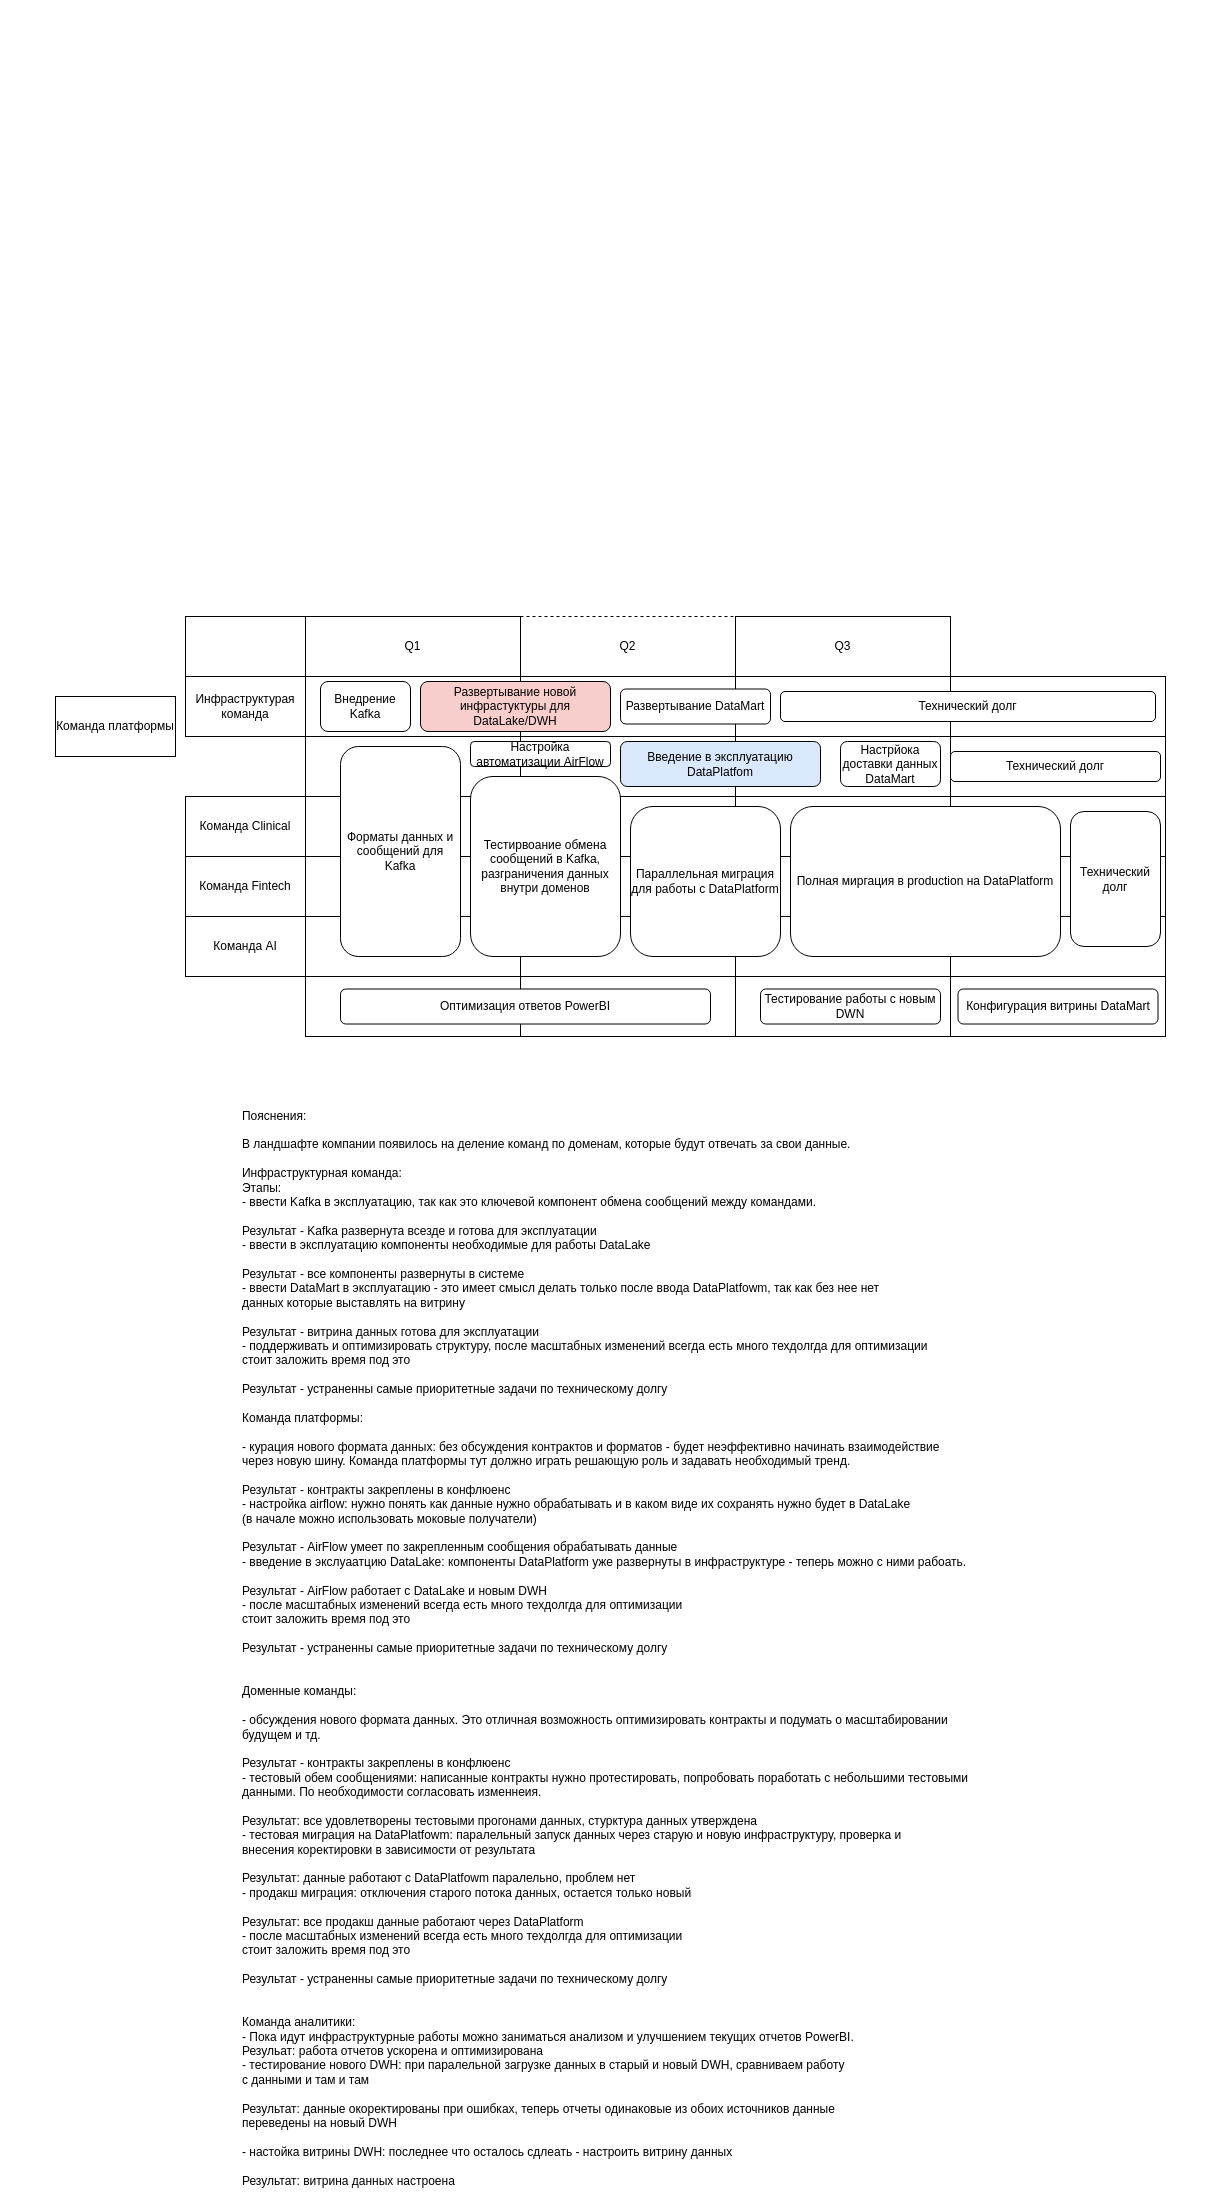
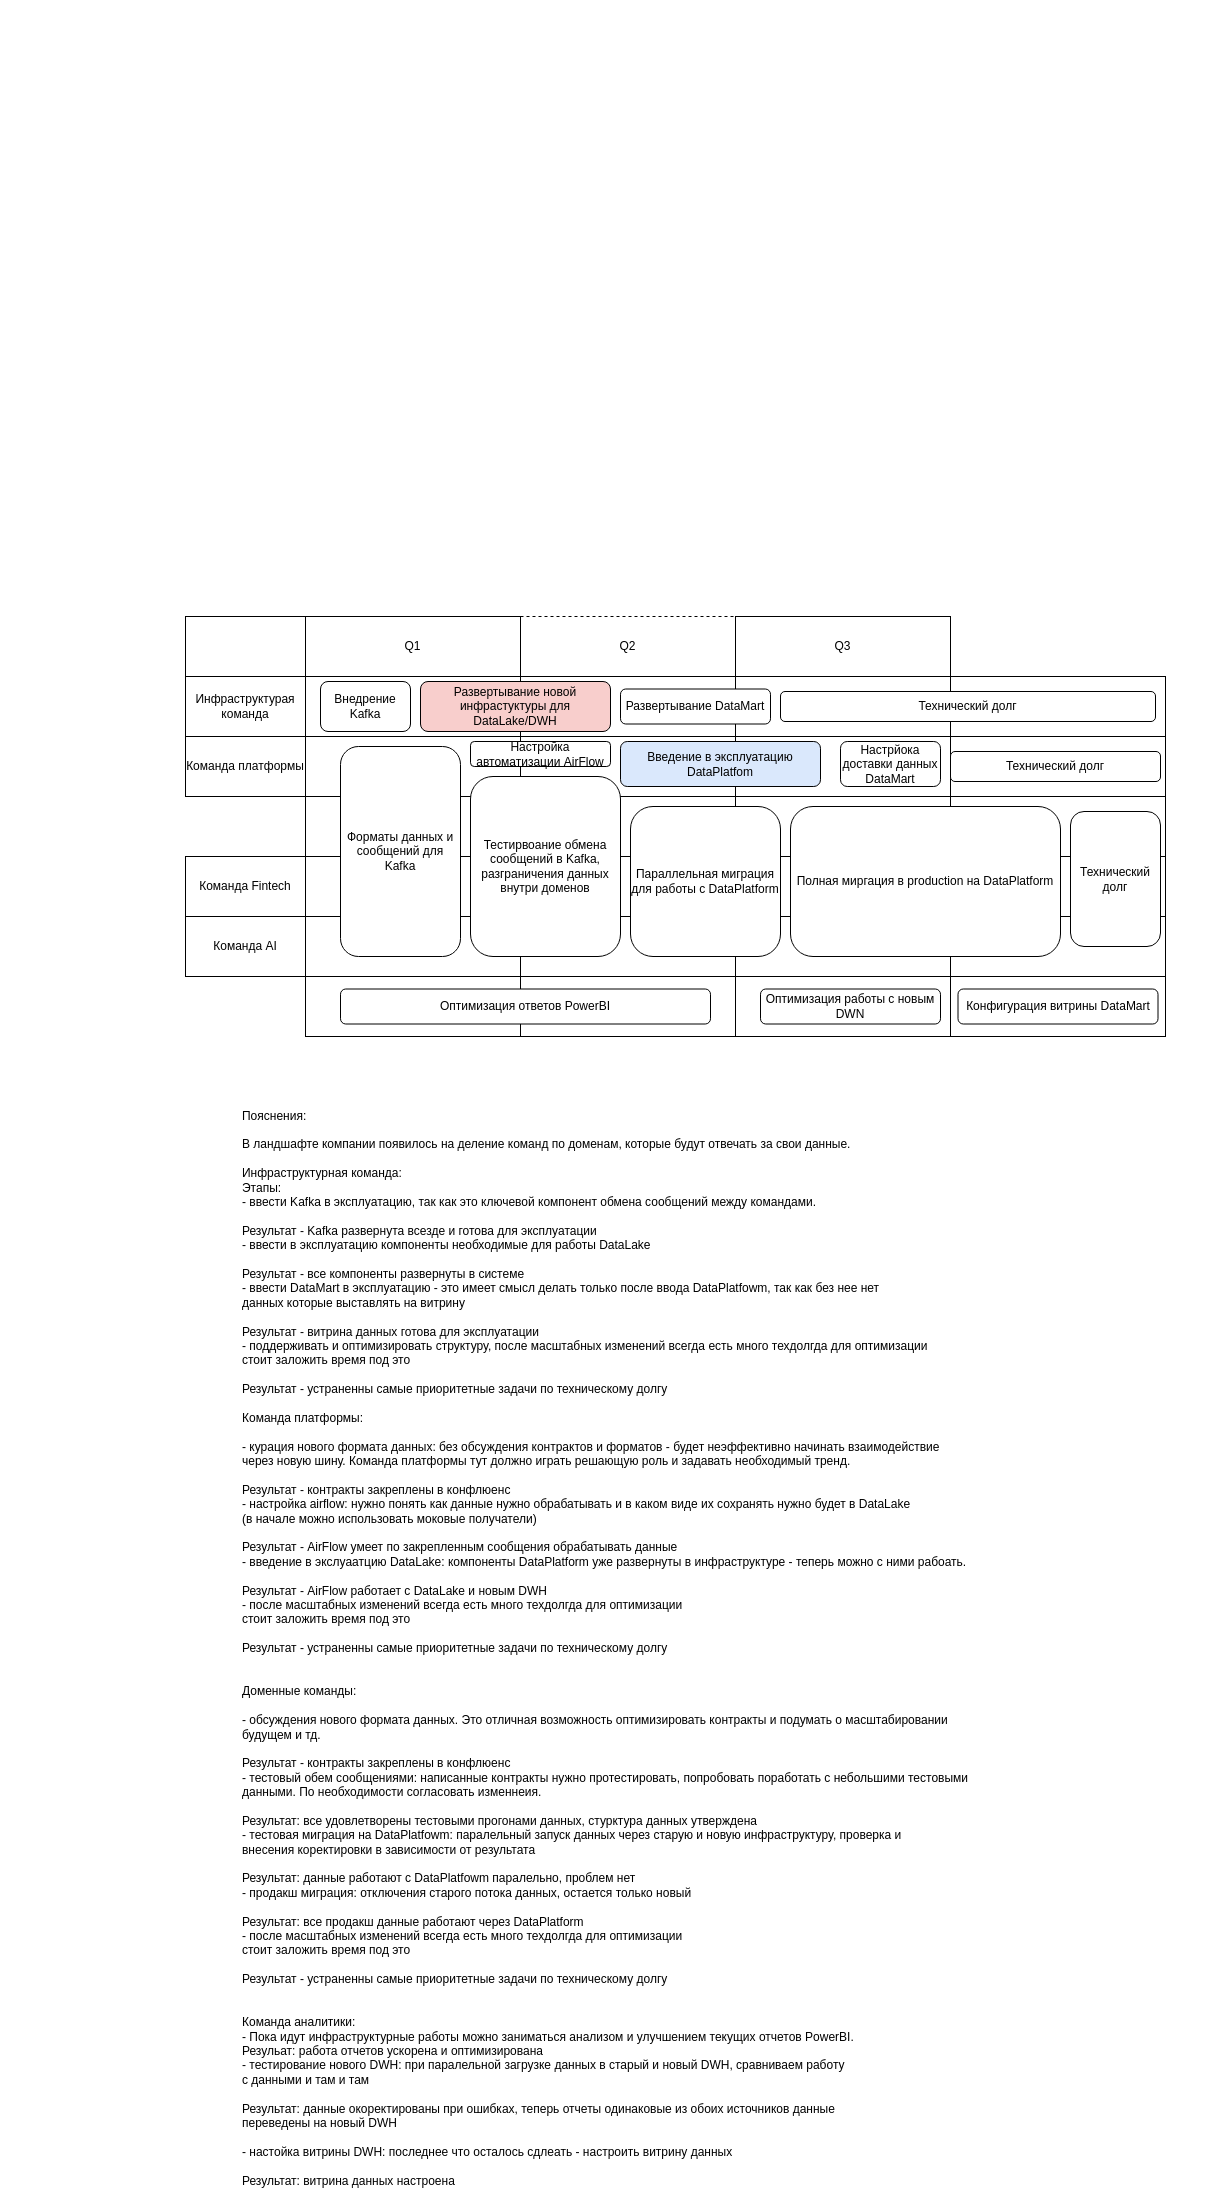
(116, 727) -> (246, 767)
(246, 827) -> none
(851, 1007) -> (851, 1007)
